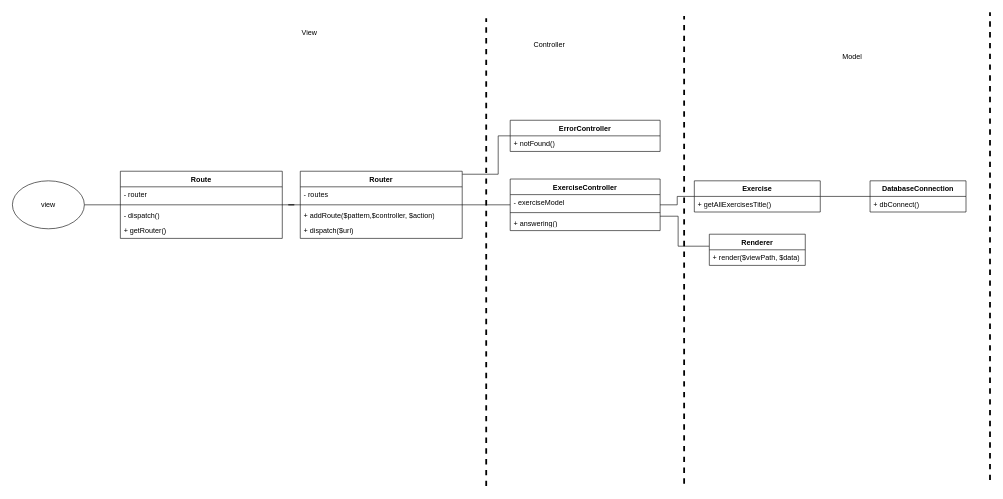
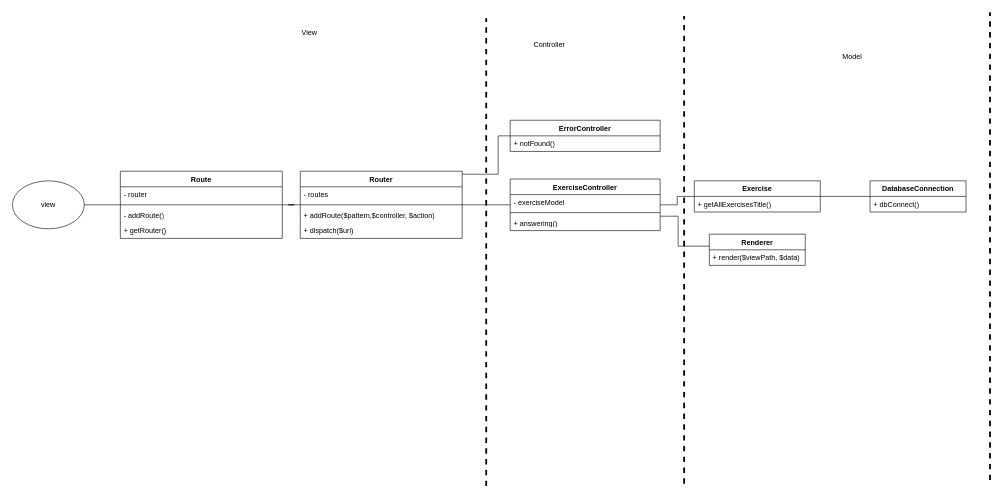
(146, 216) -> (147, 216)
